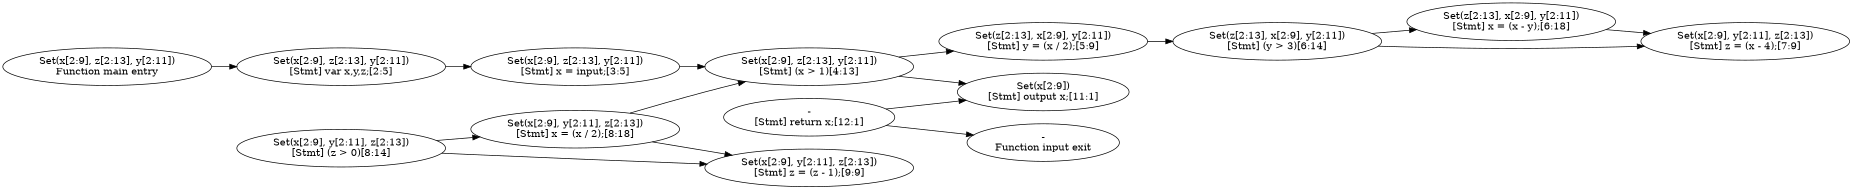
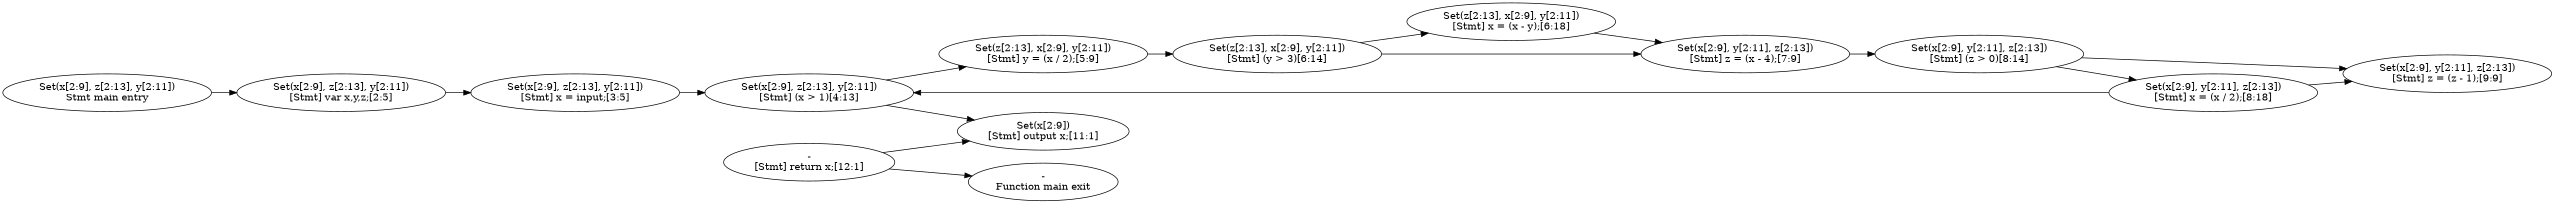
none -> (1859, 54)
(107, 67) -> (107, 93)
(1043, 143) -> (1043, 182)
